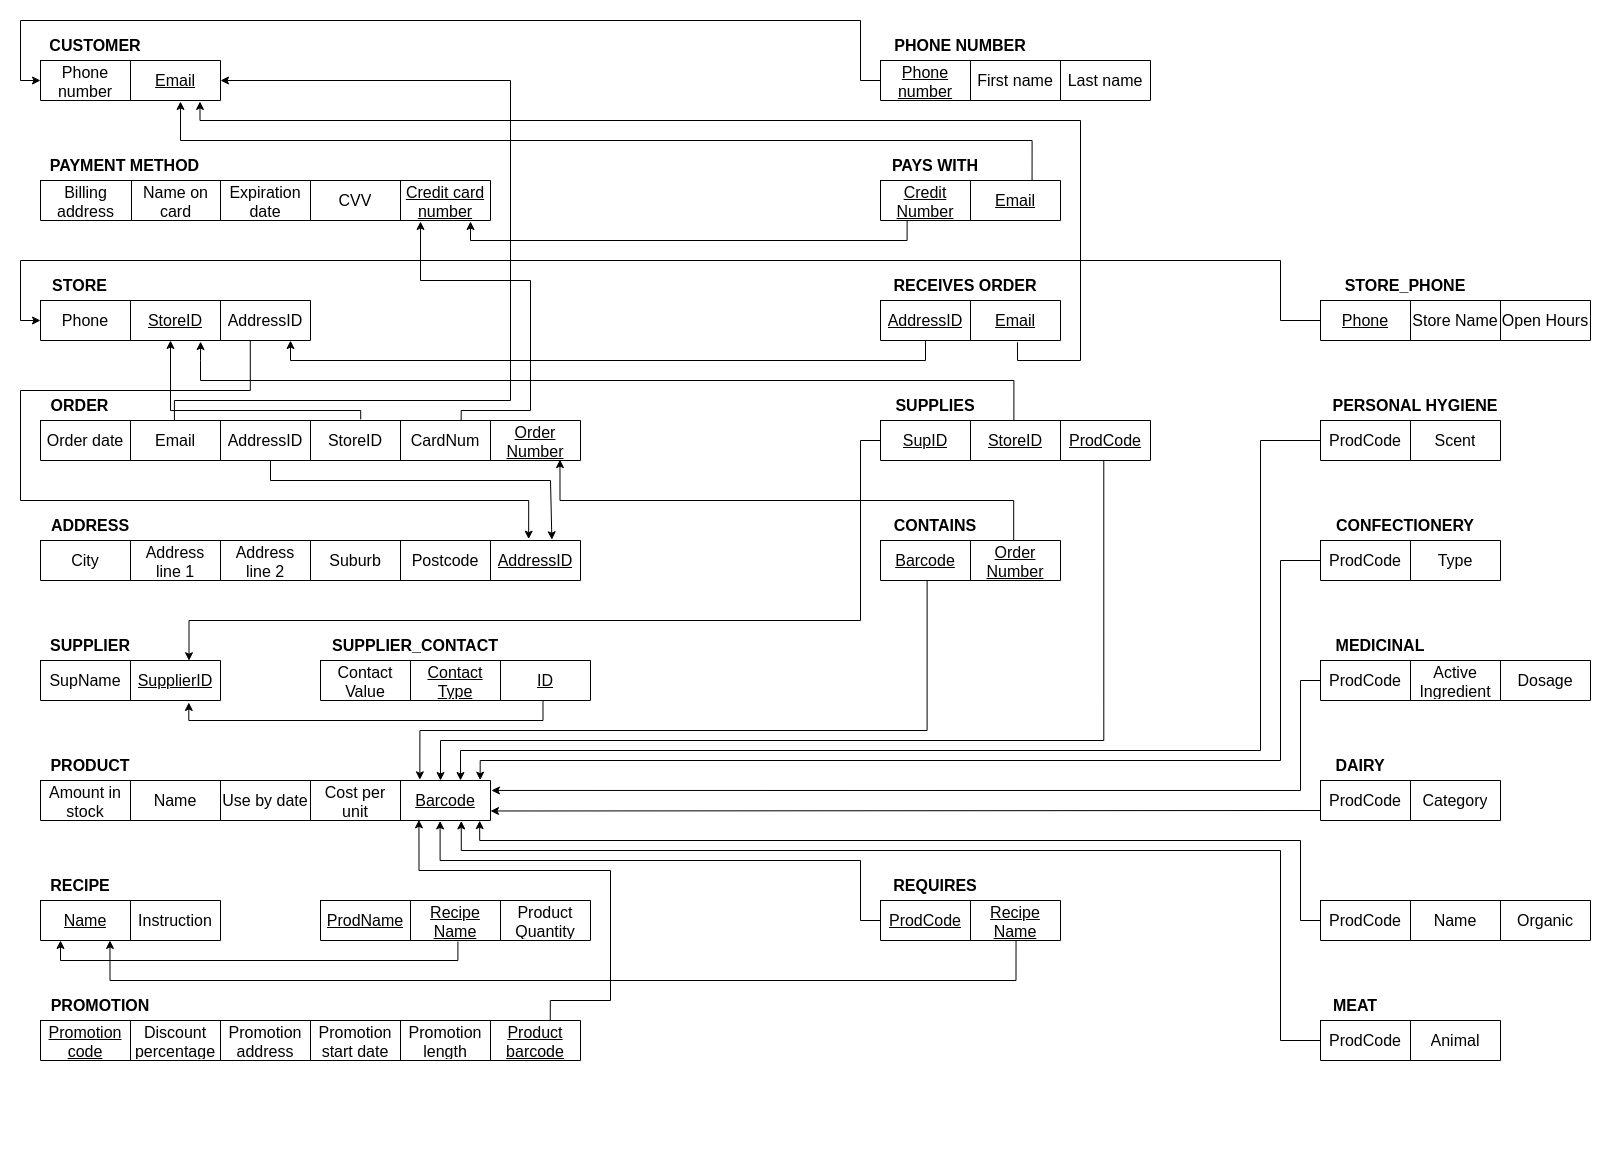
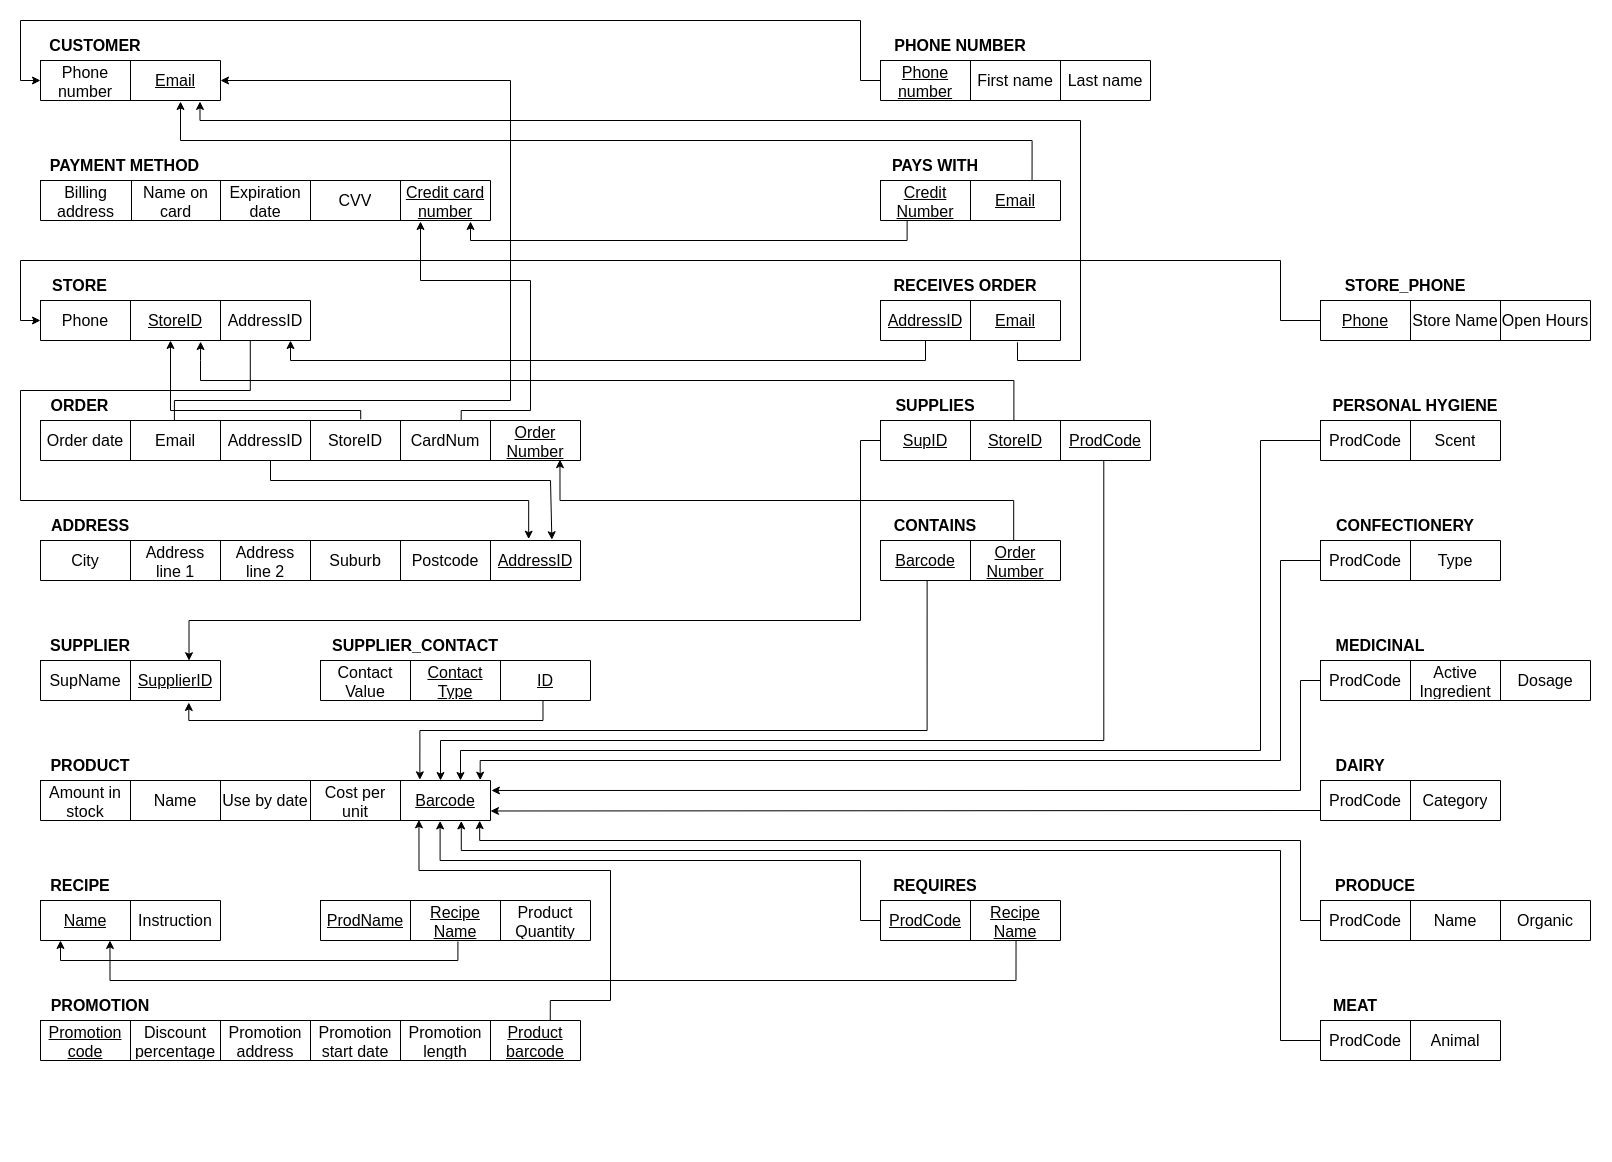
none -> (1376, 886)
